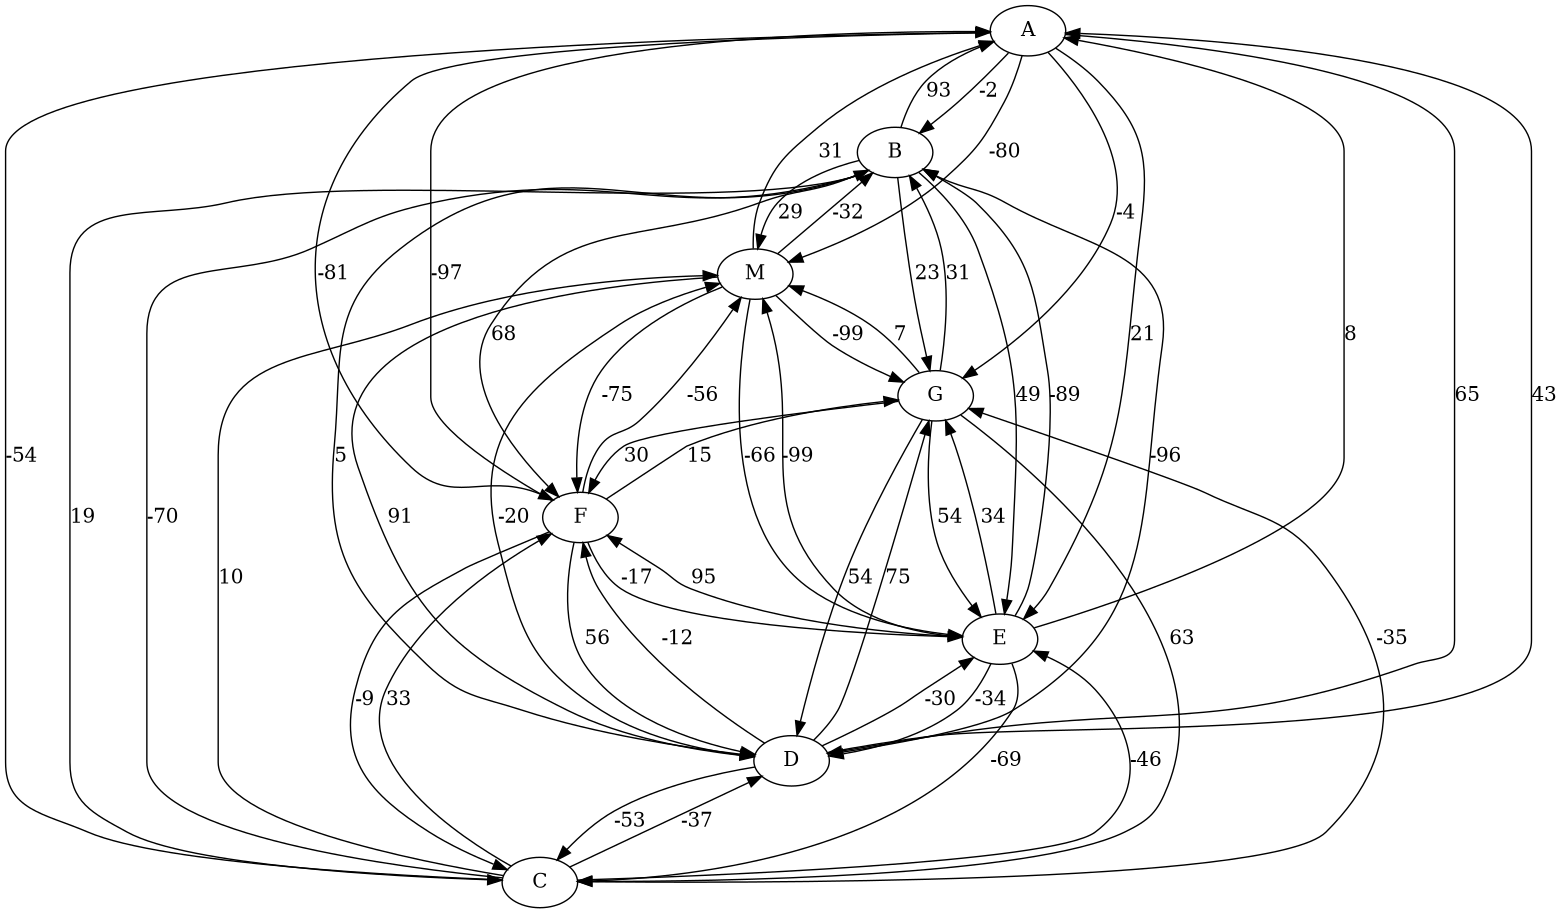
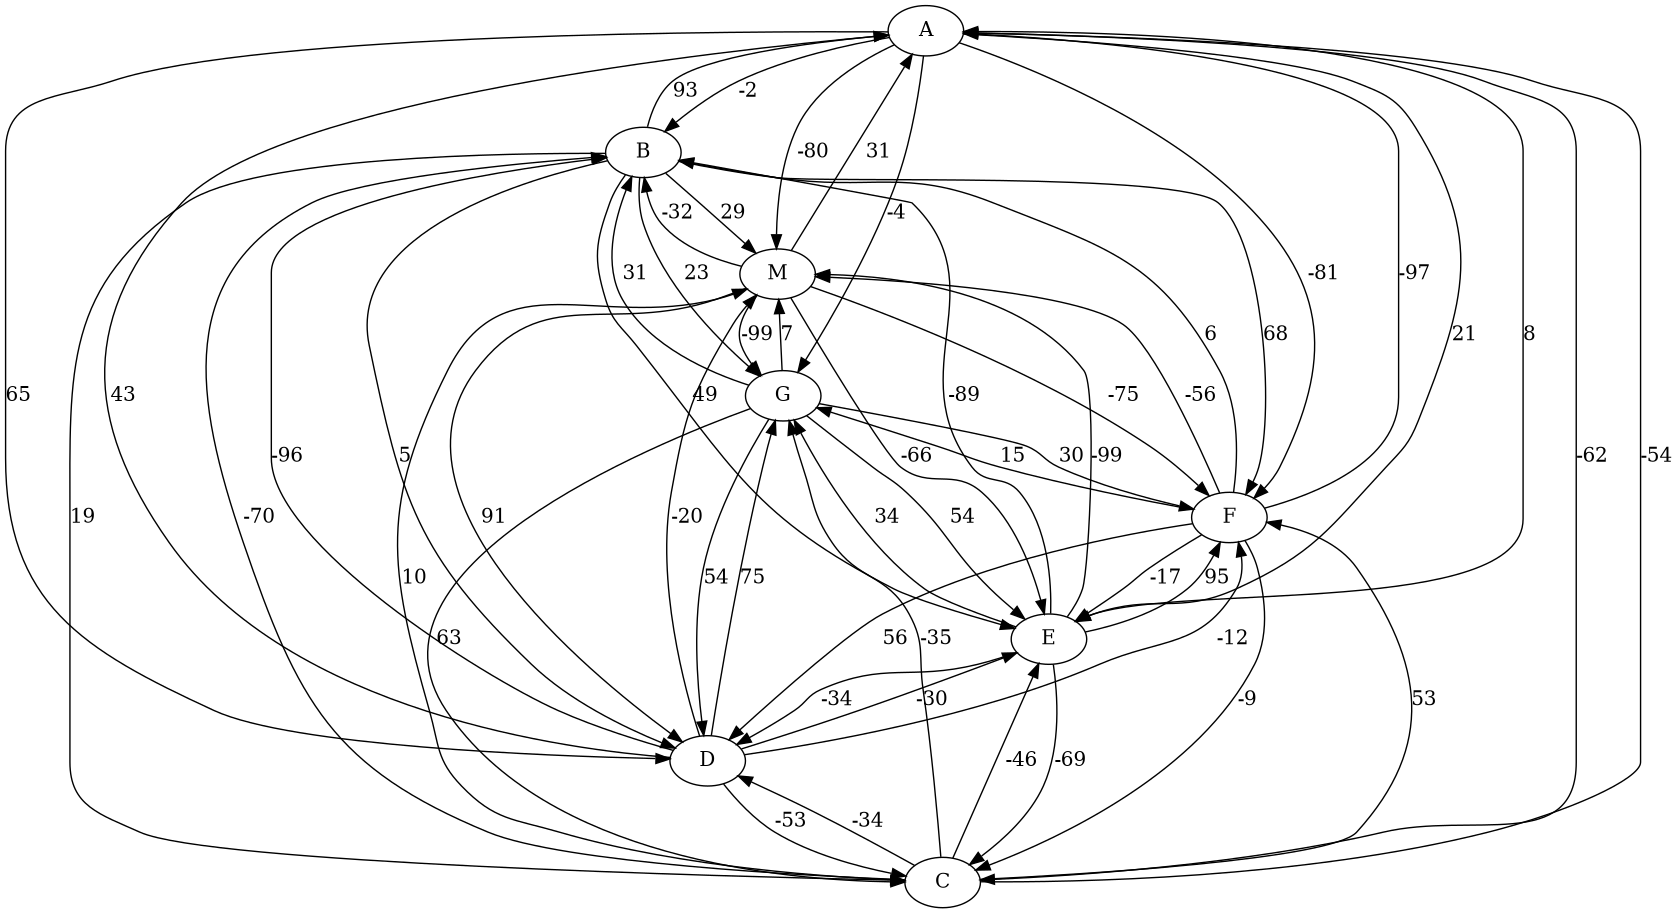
none -> (1045, 223)
none -> (1576, 443)
(399, 700) -> (1424, 700)
(697, 822) -> (868, 822)
